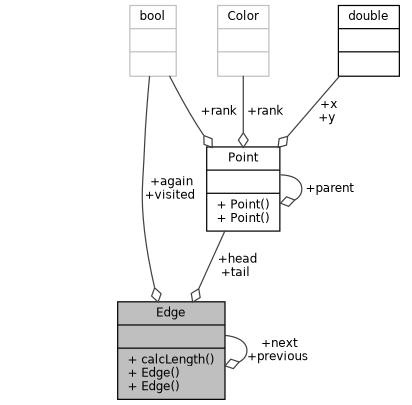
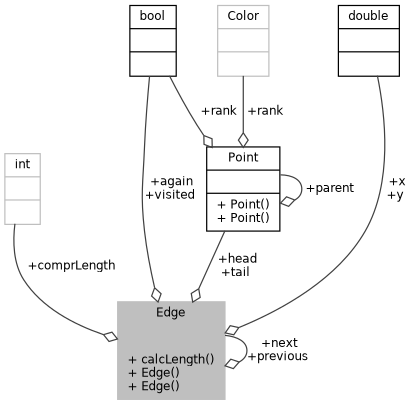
(153, 41) -> (153, 41)
(314, 106) -> (365, 232)
none -> (23, 189)
(171, 351) -> (171, 351)
